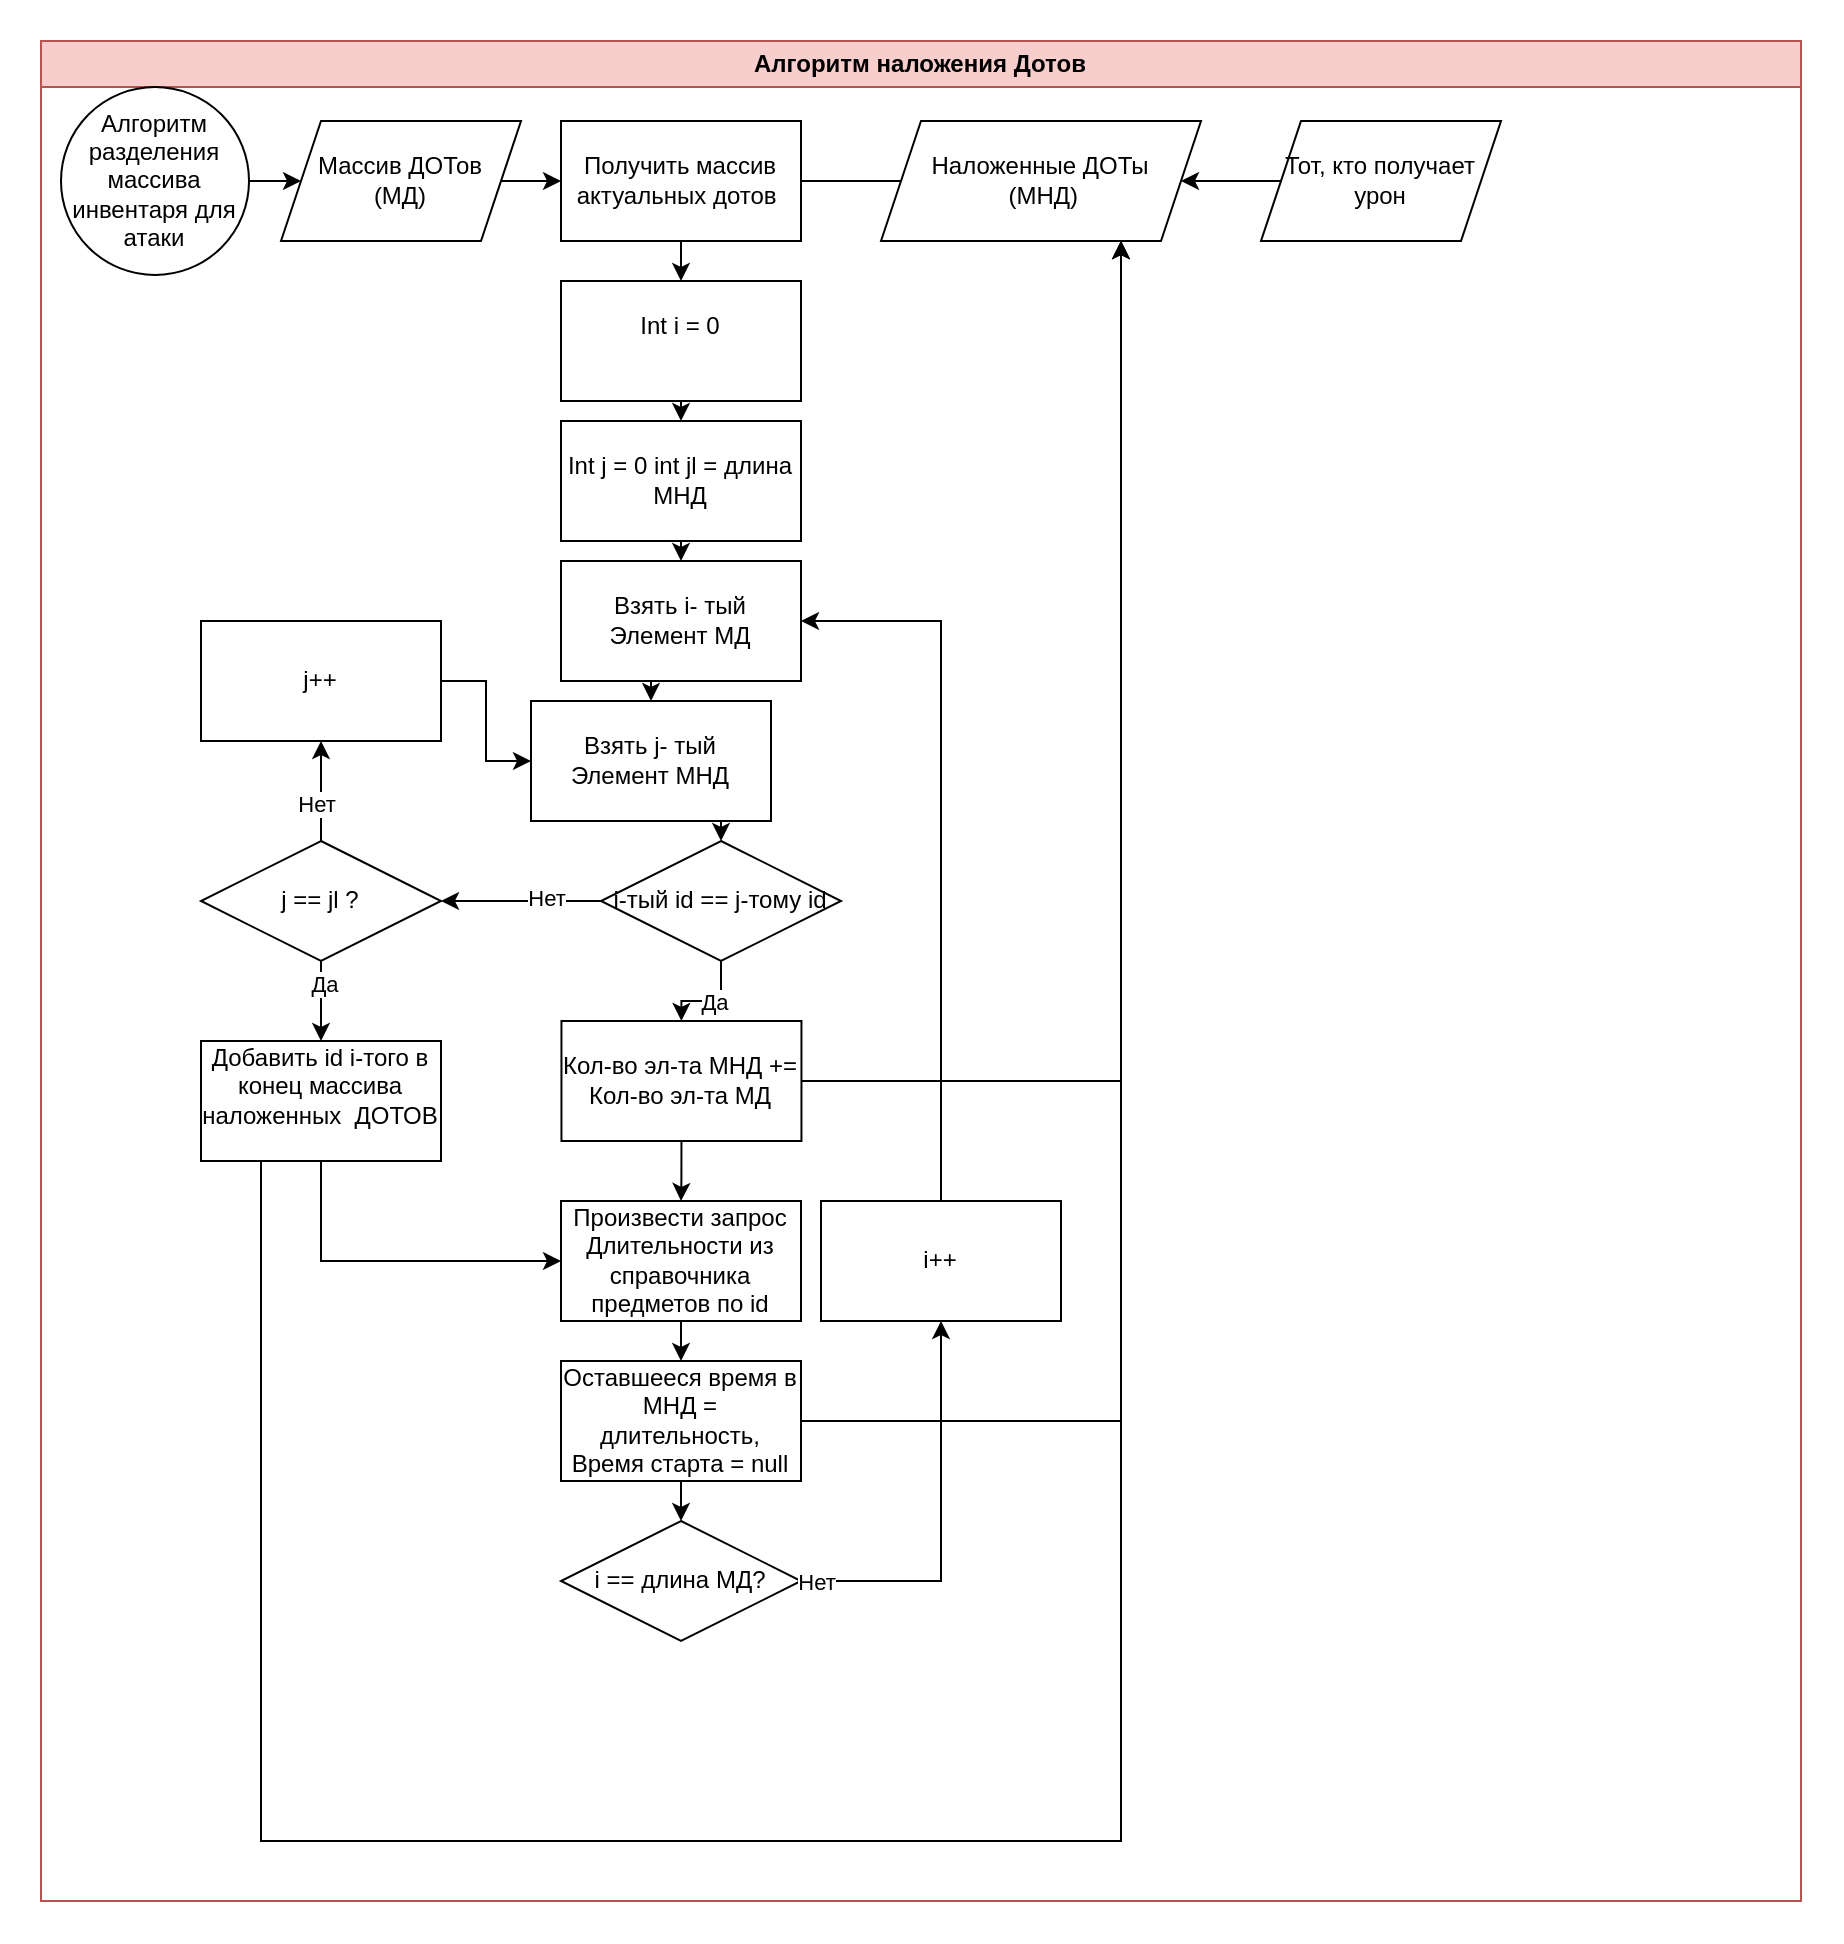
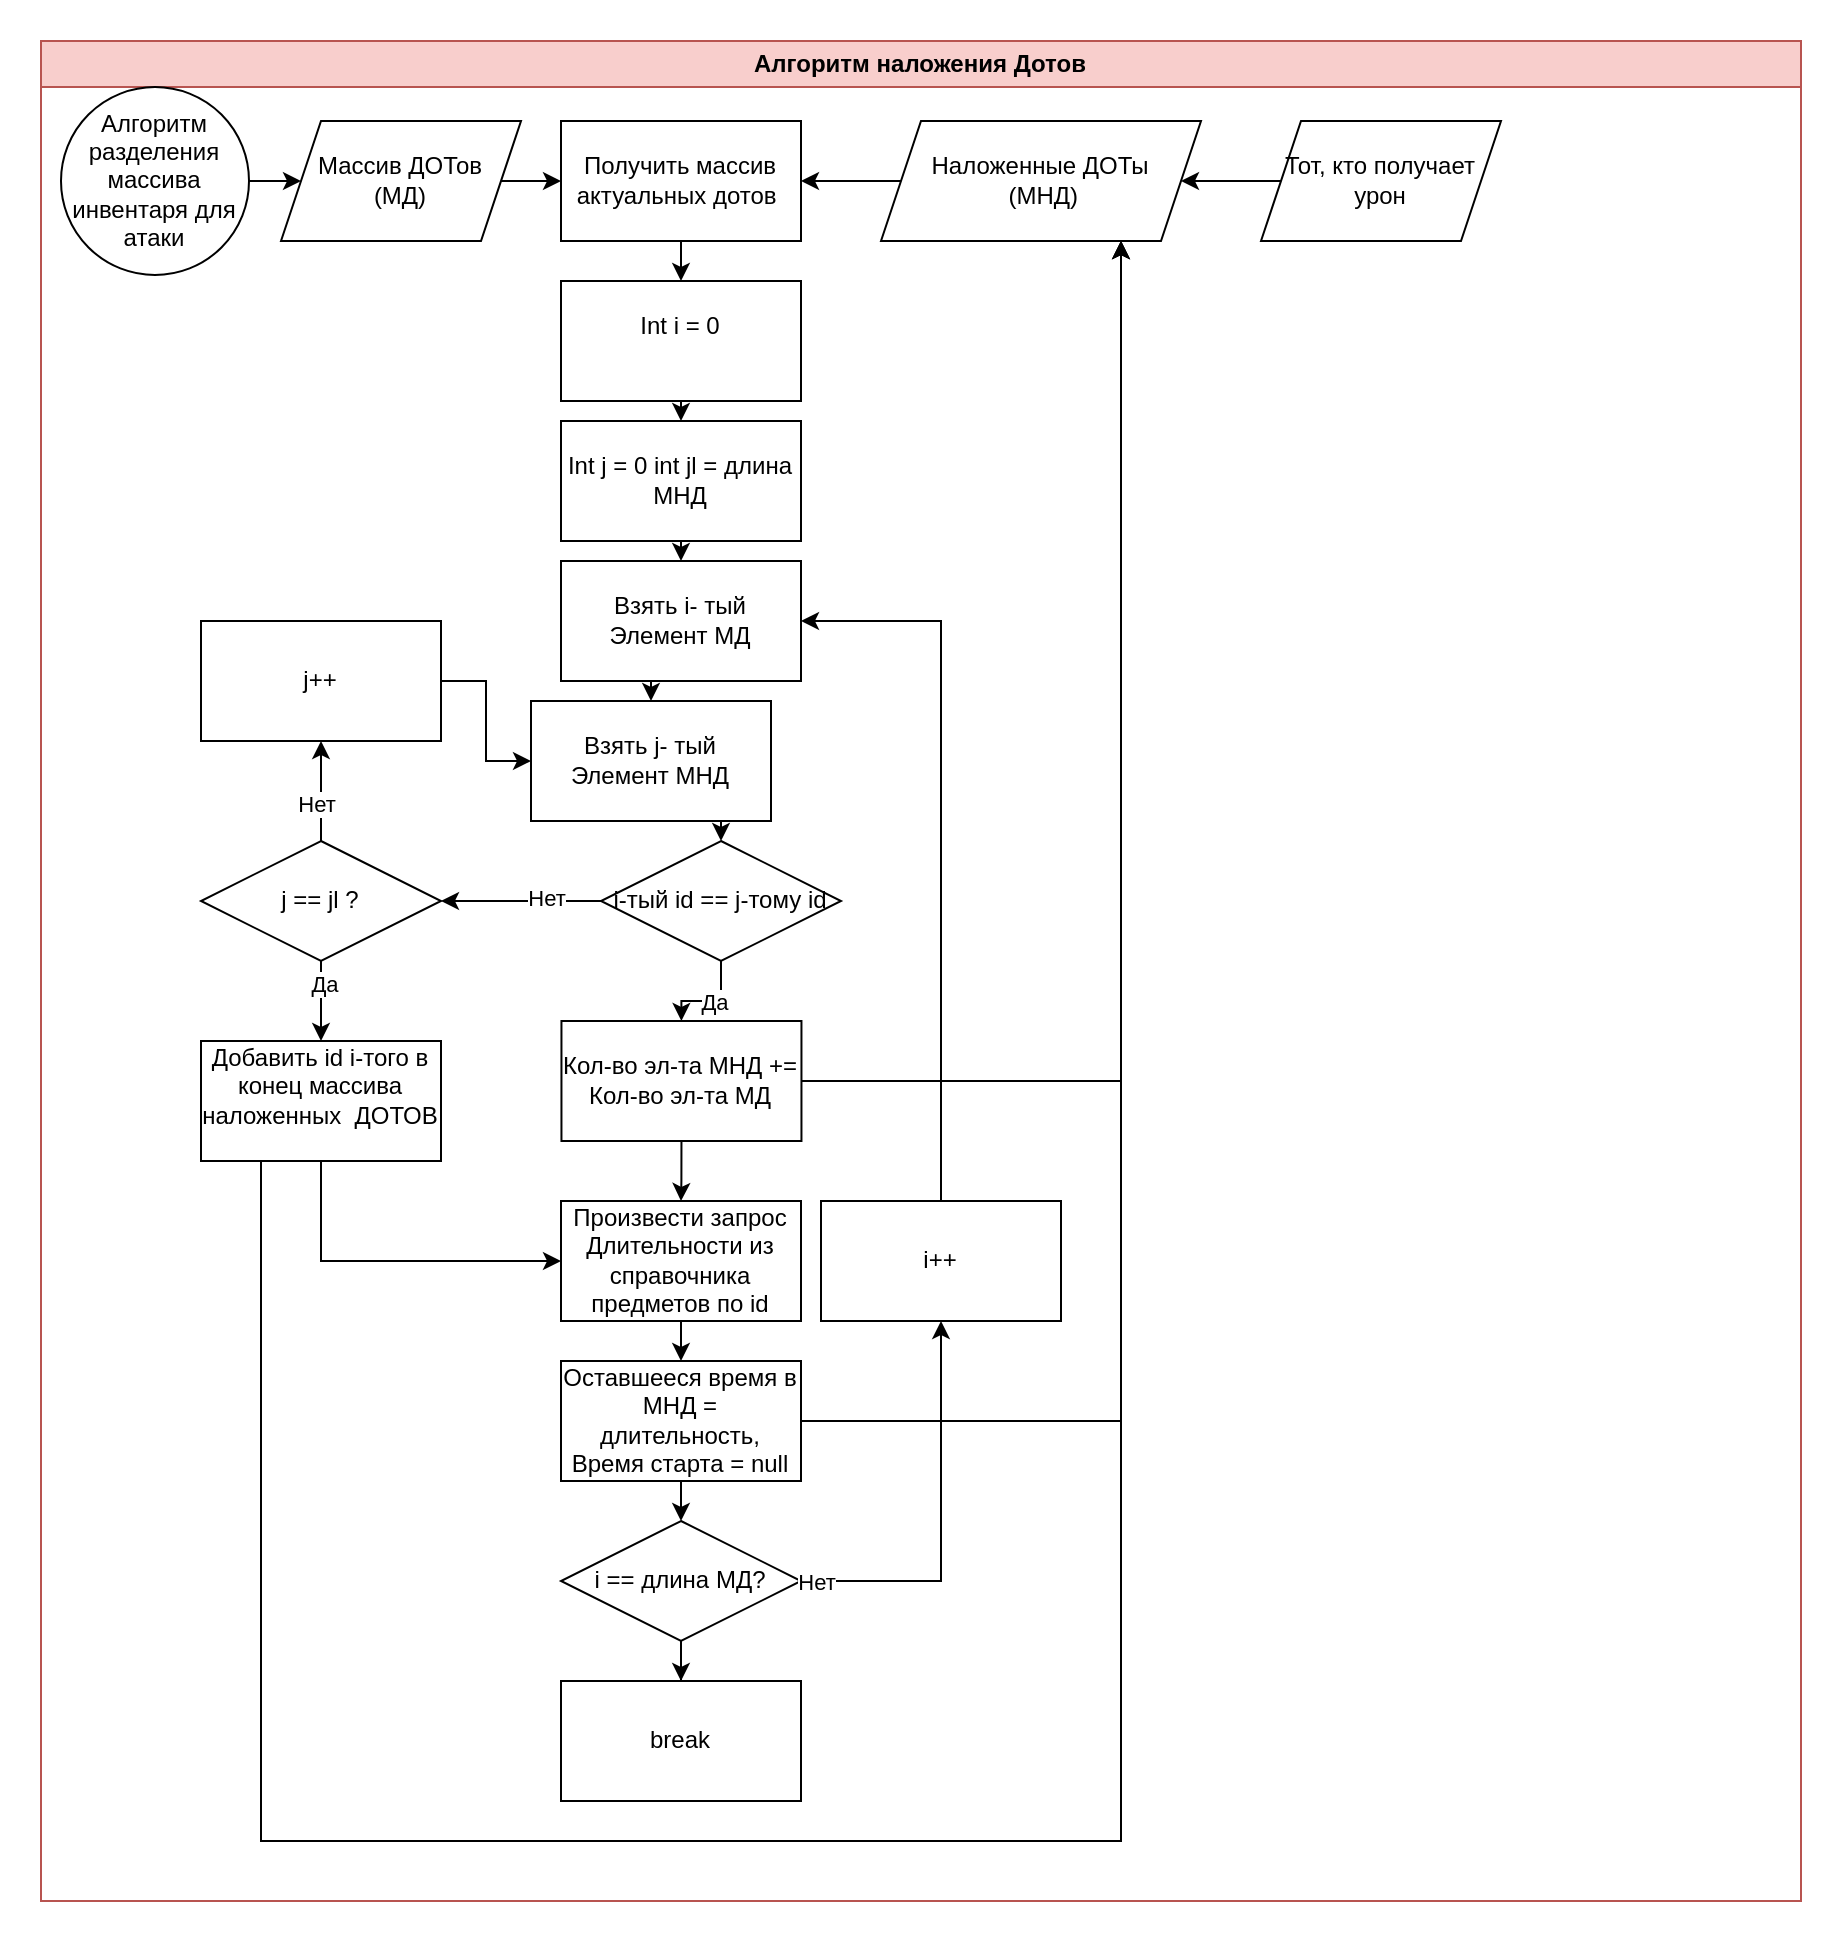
(810, 181) -> (816, 181)
none -> (681, 1668)
none -> (681, 1741)
